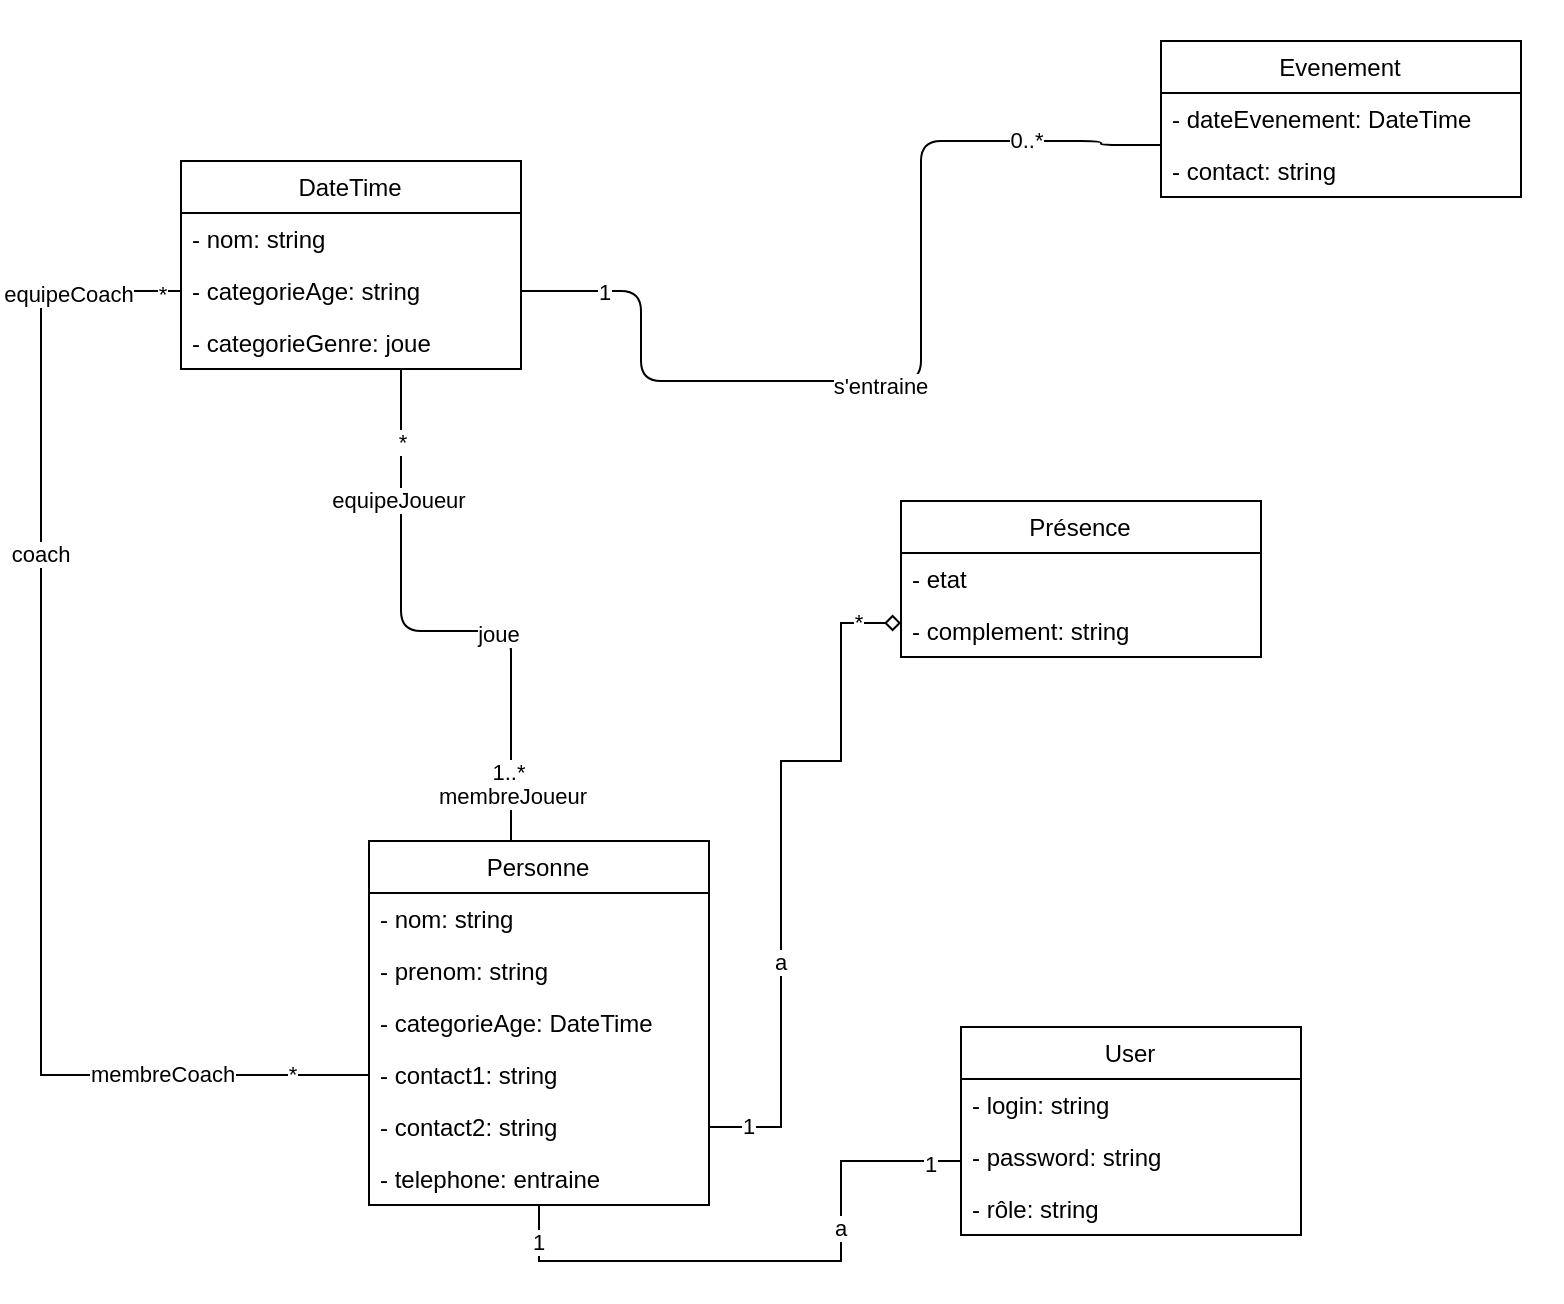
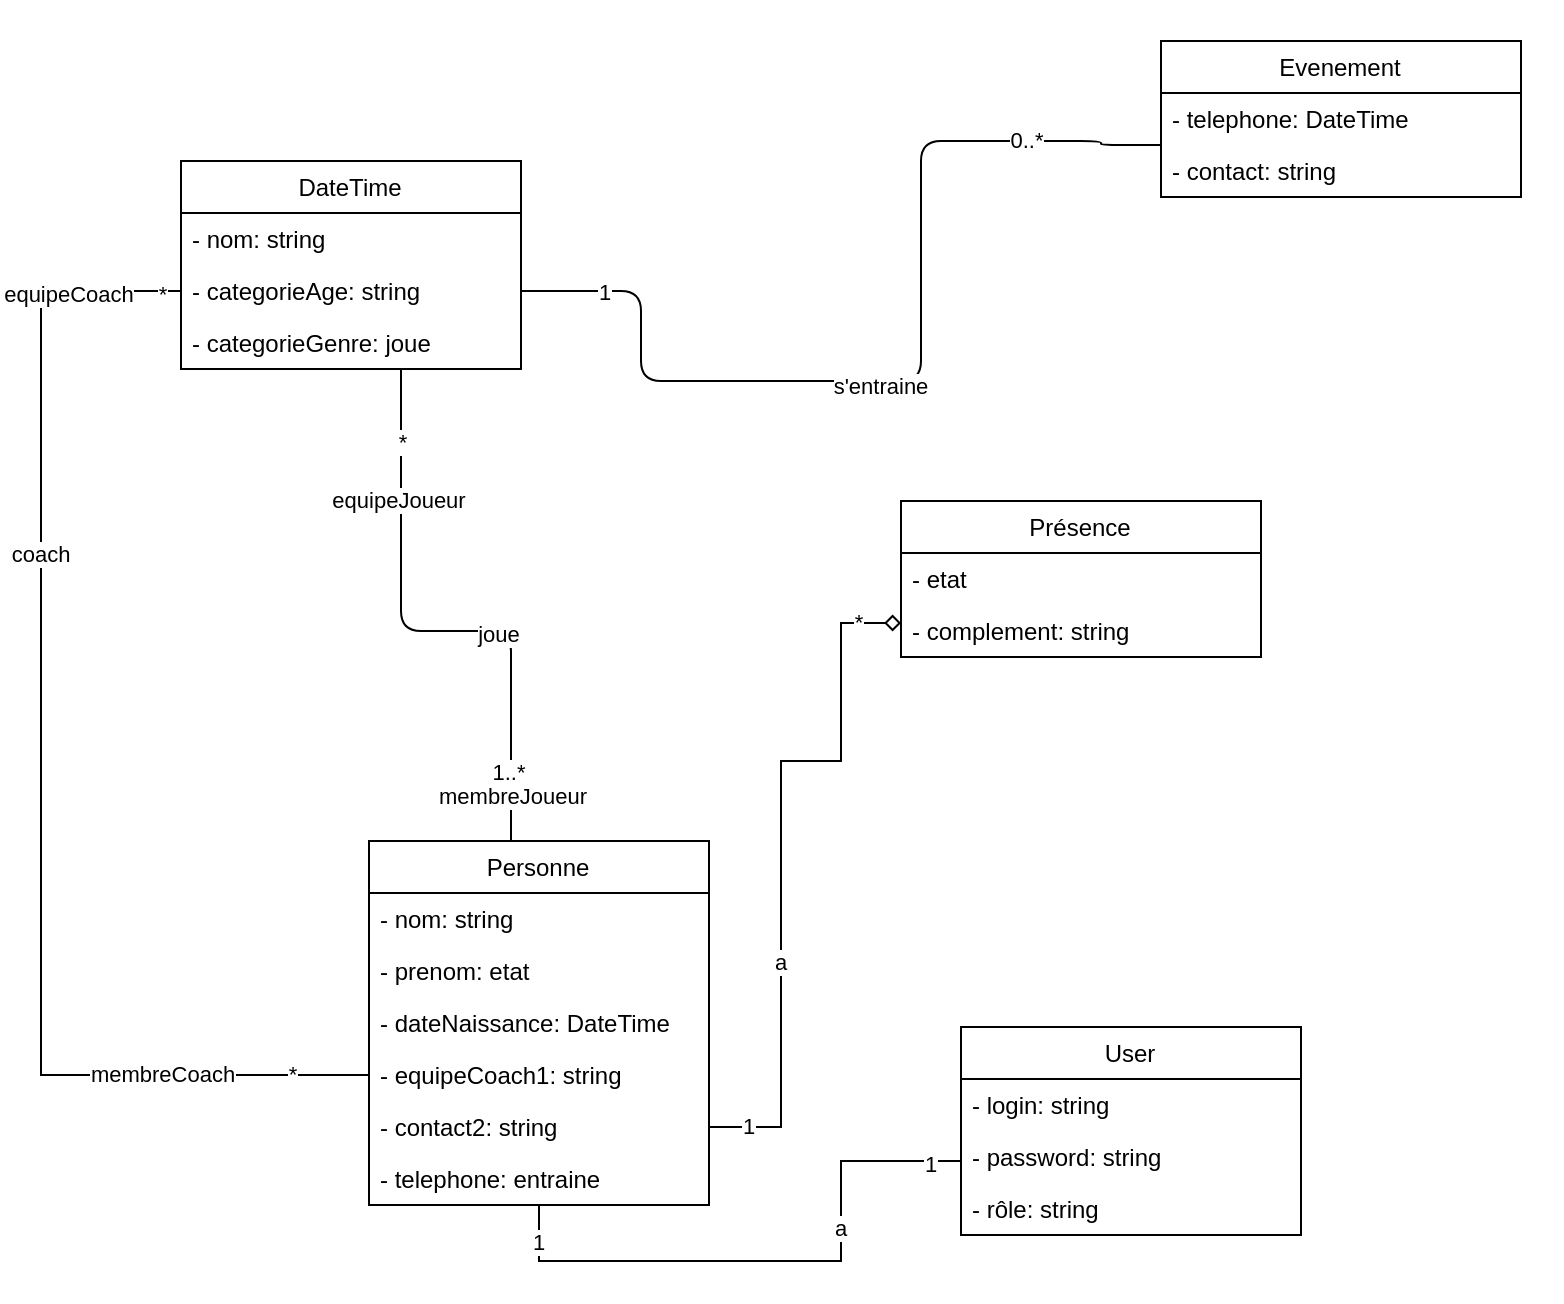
(1328, 120) -> (1298, 120)
(475, 972) -> (465, 972)
(526, 1024) -> (532, 1024)
(488, 1076) -> (512, 1076)
